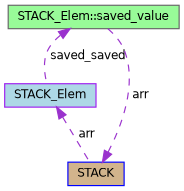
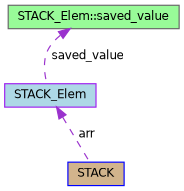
(86, 56) -> (86, 56)
(129, 89) -> none
